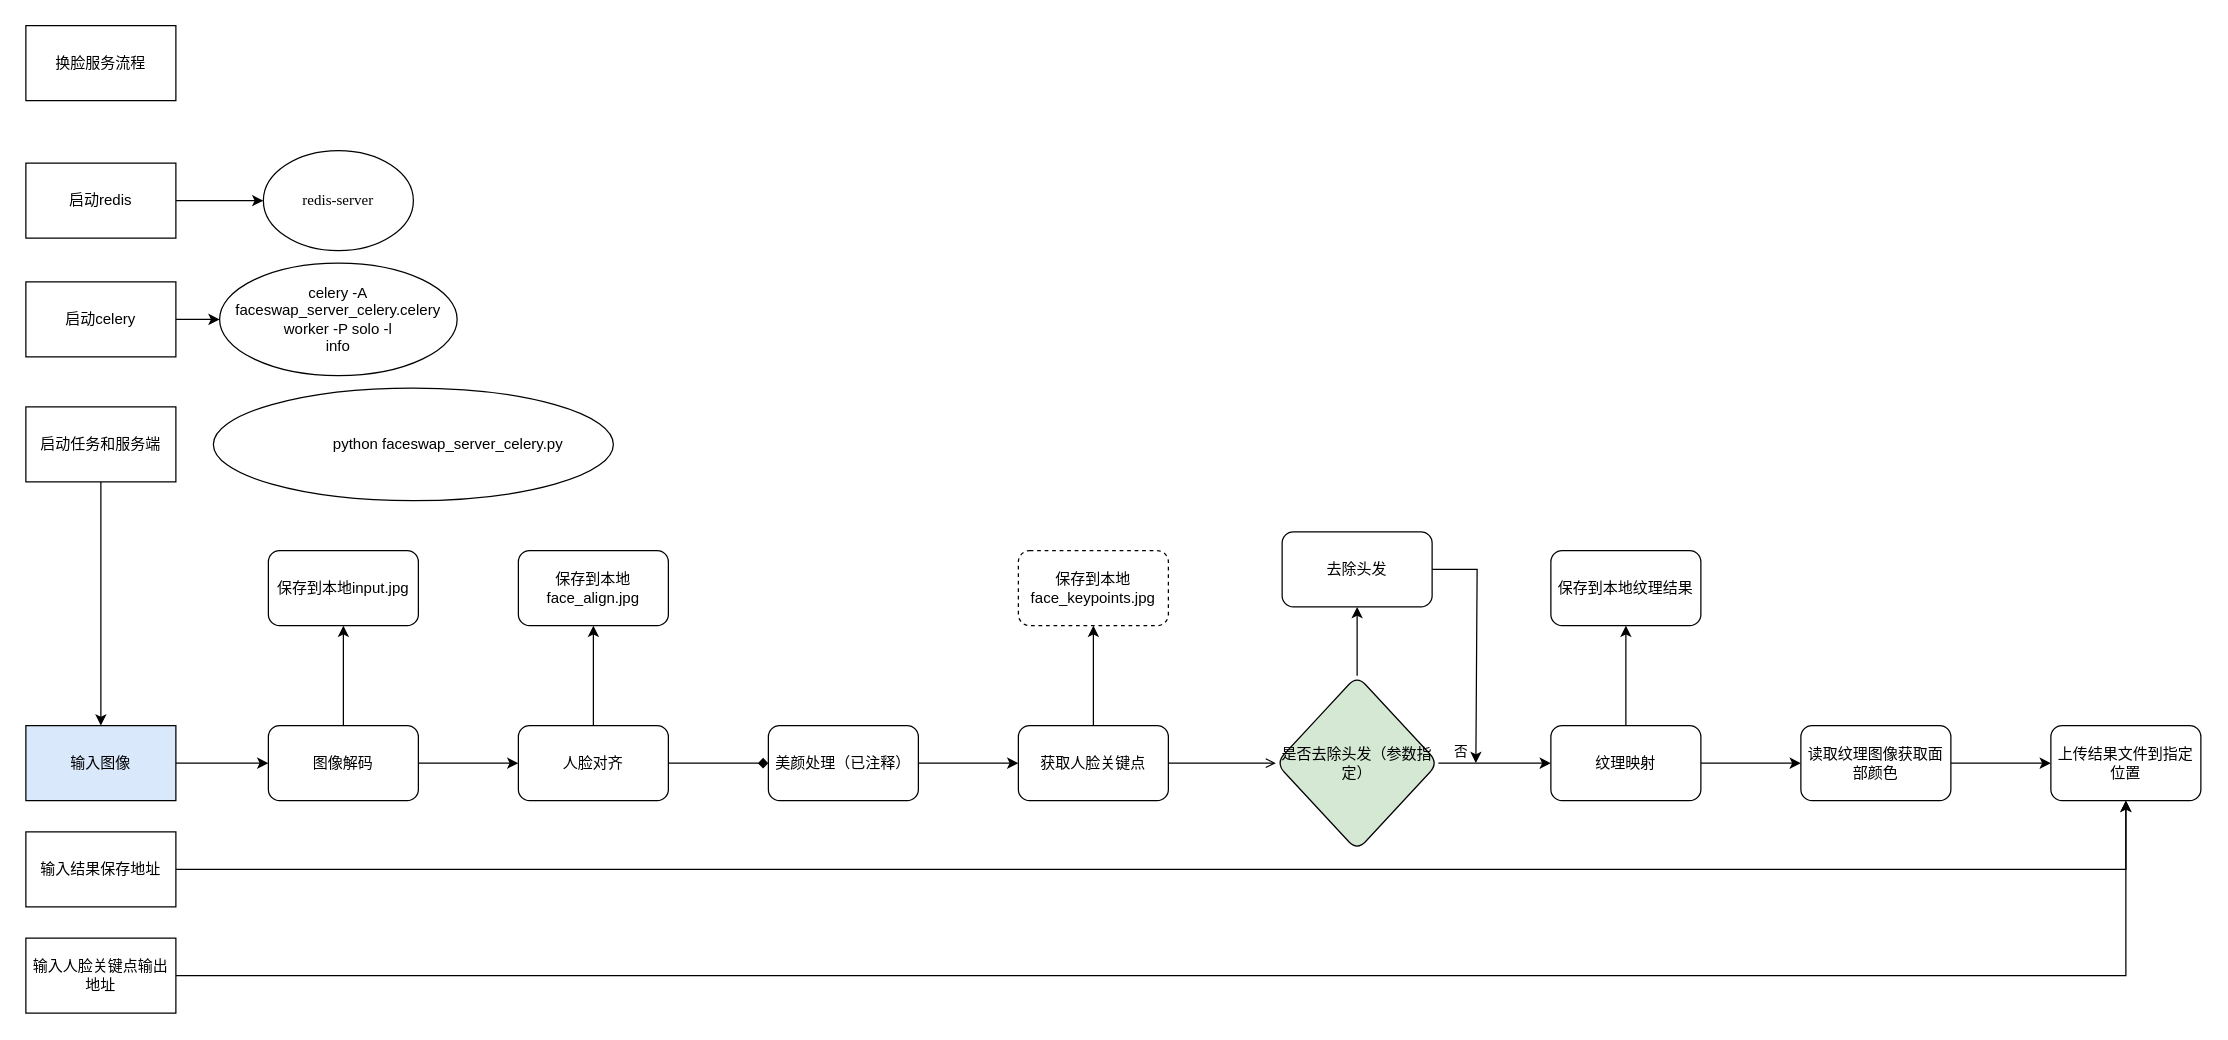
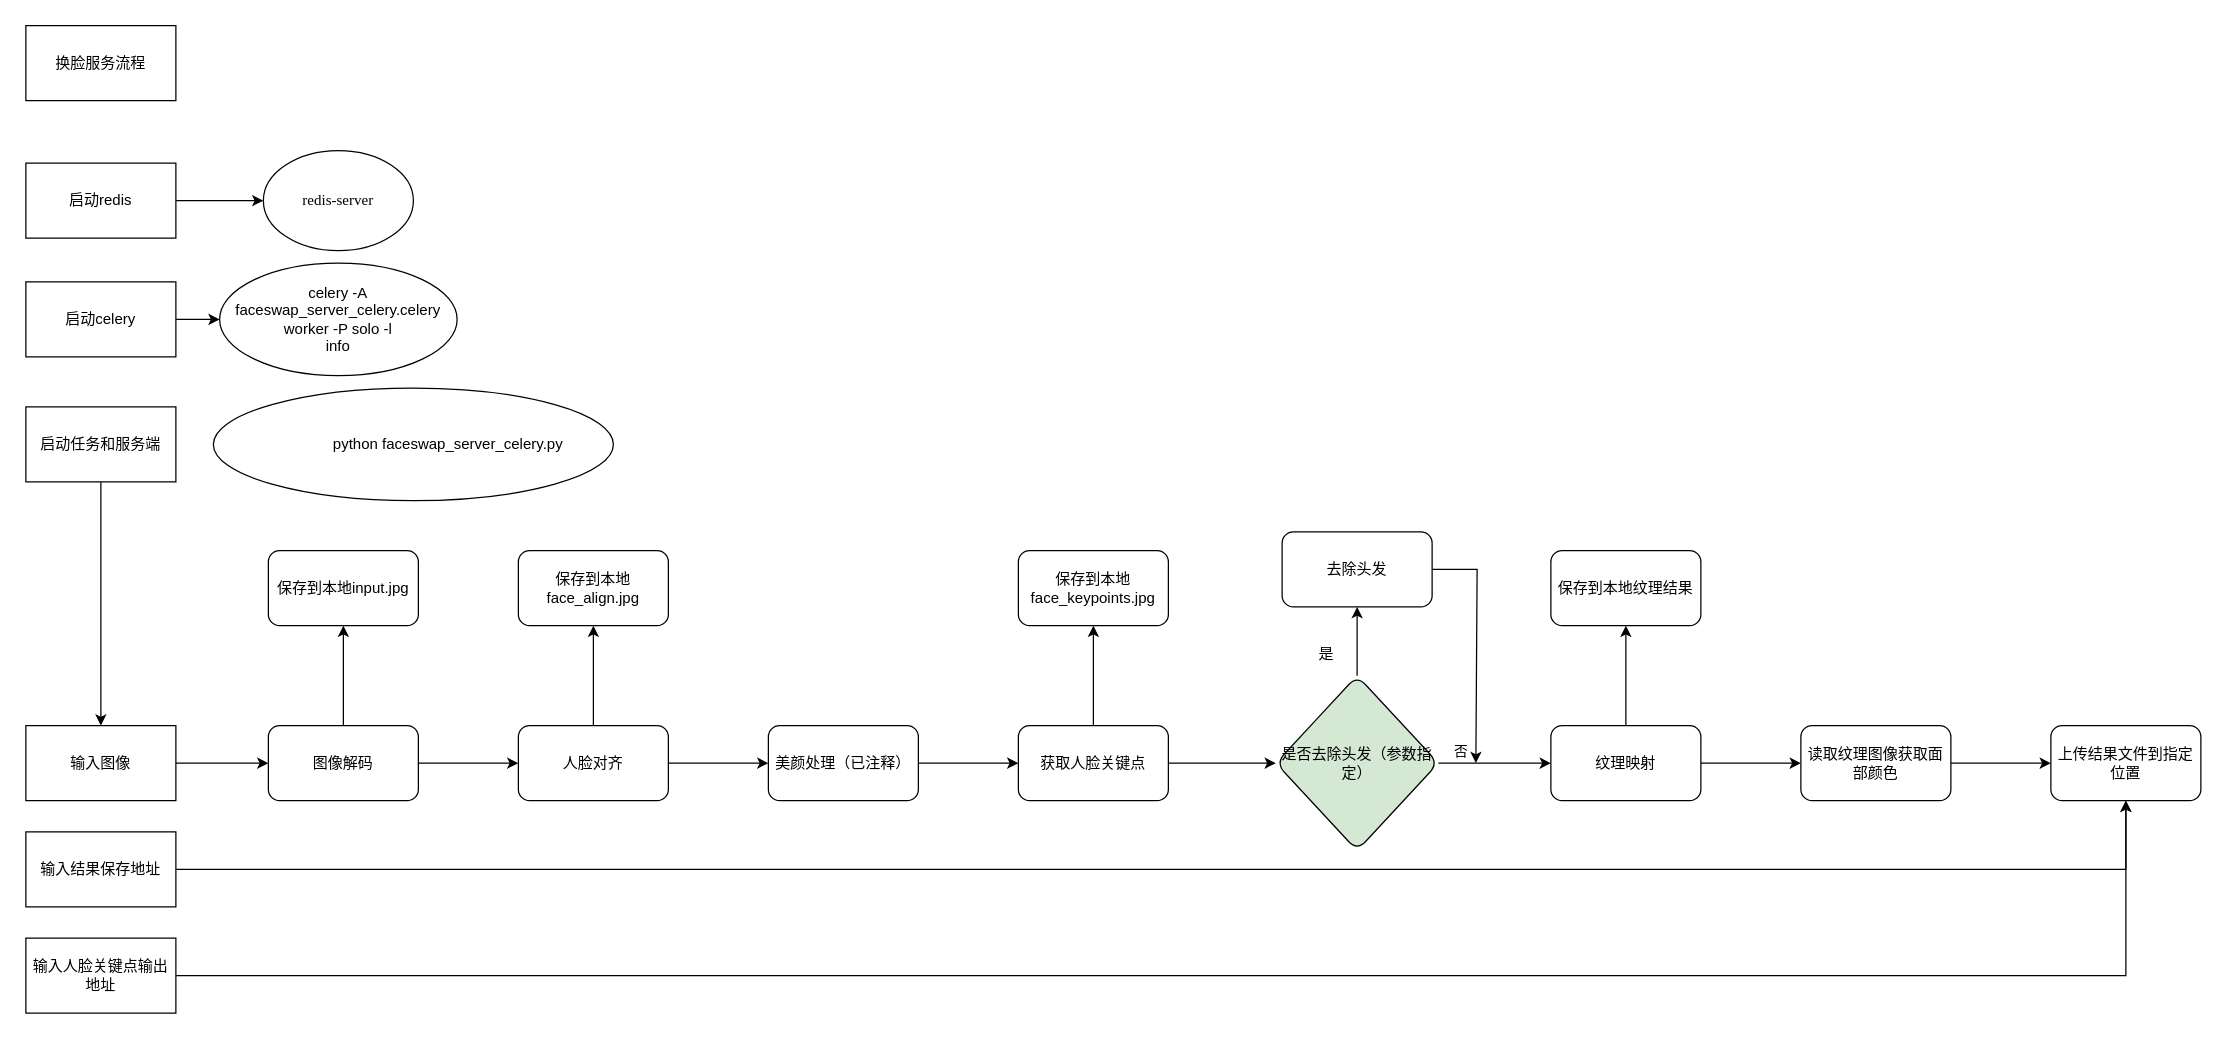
(1093, 588) -> (1093, 588)
none -> (1326, 654)
(101, 763) -> (101, 763)
(757, 763) -> (758, 763)
(1267, 763) -> (1266, 763)
